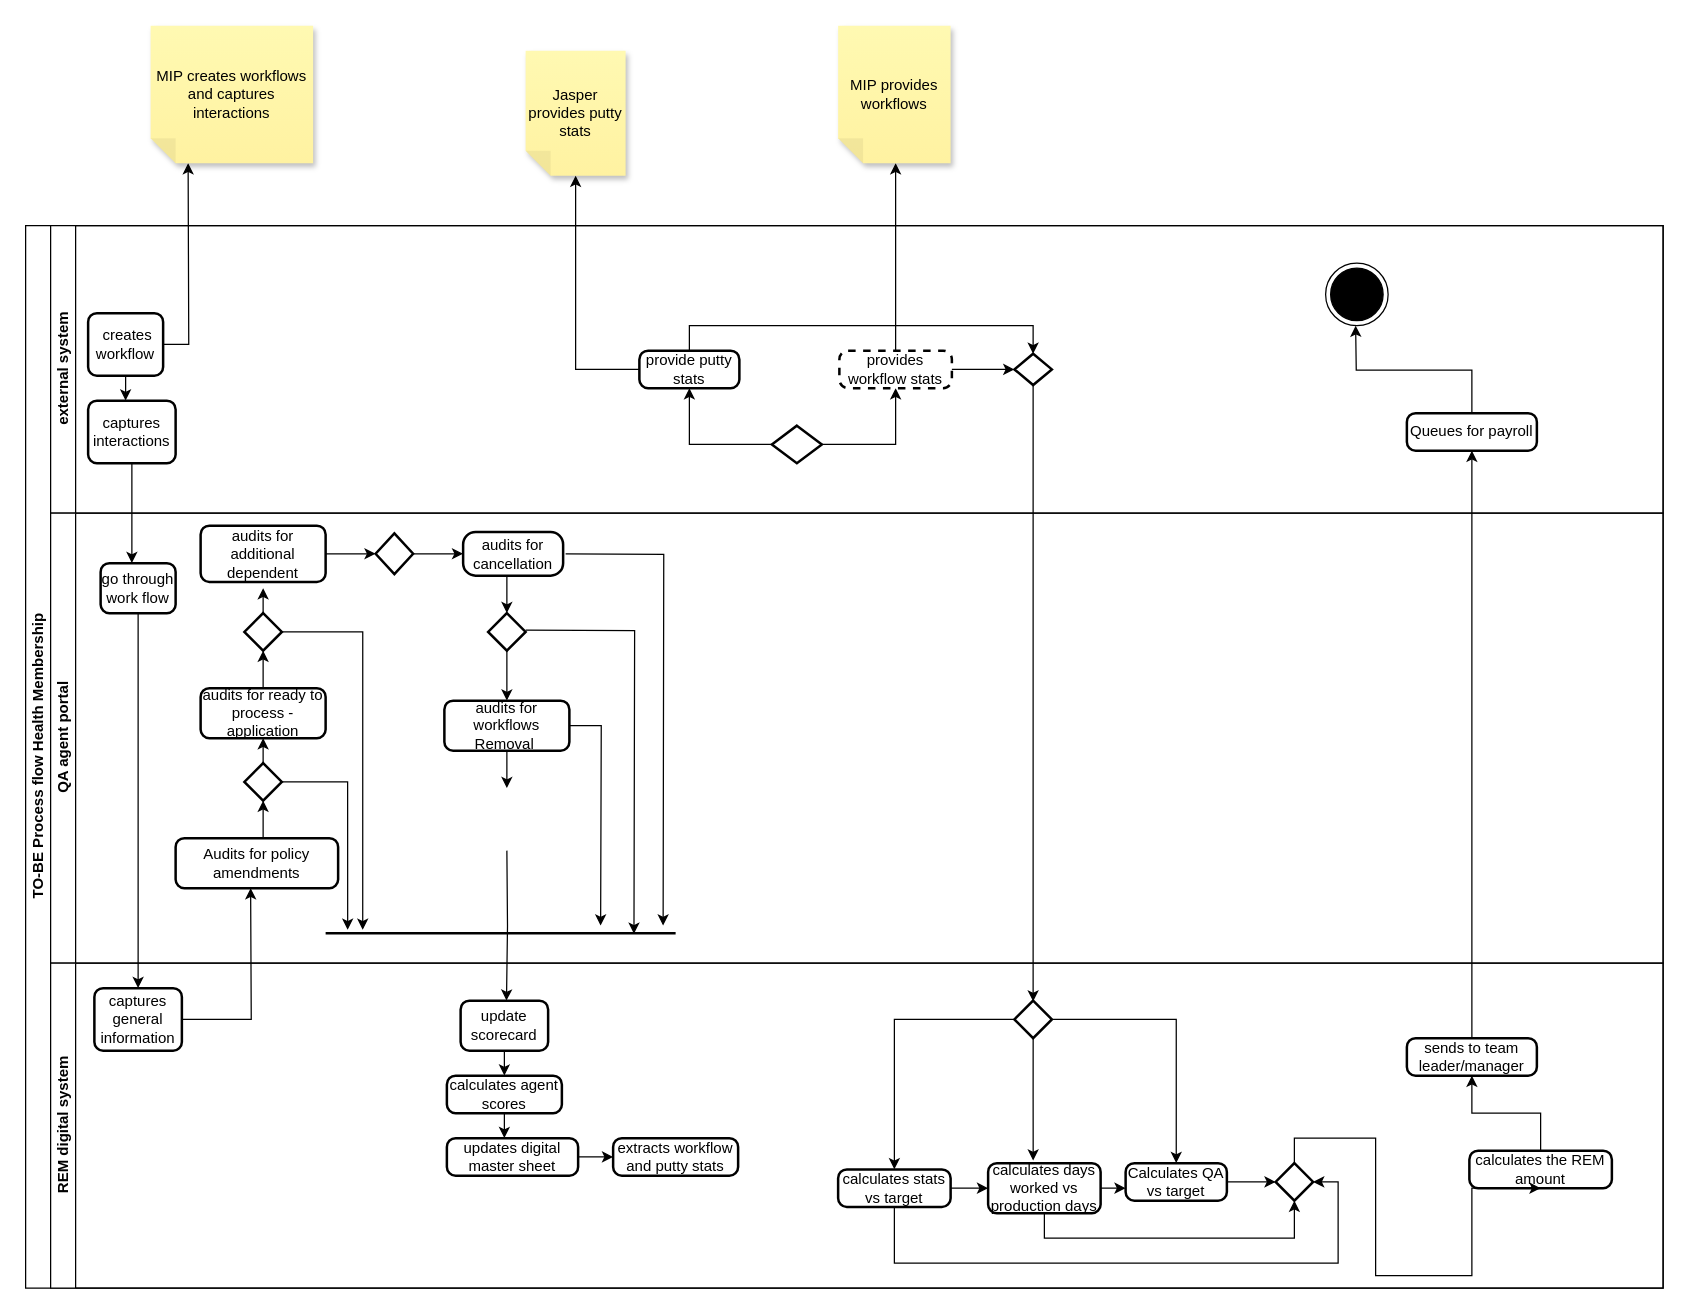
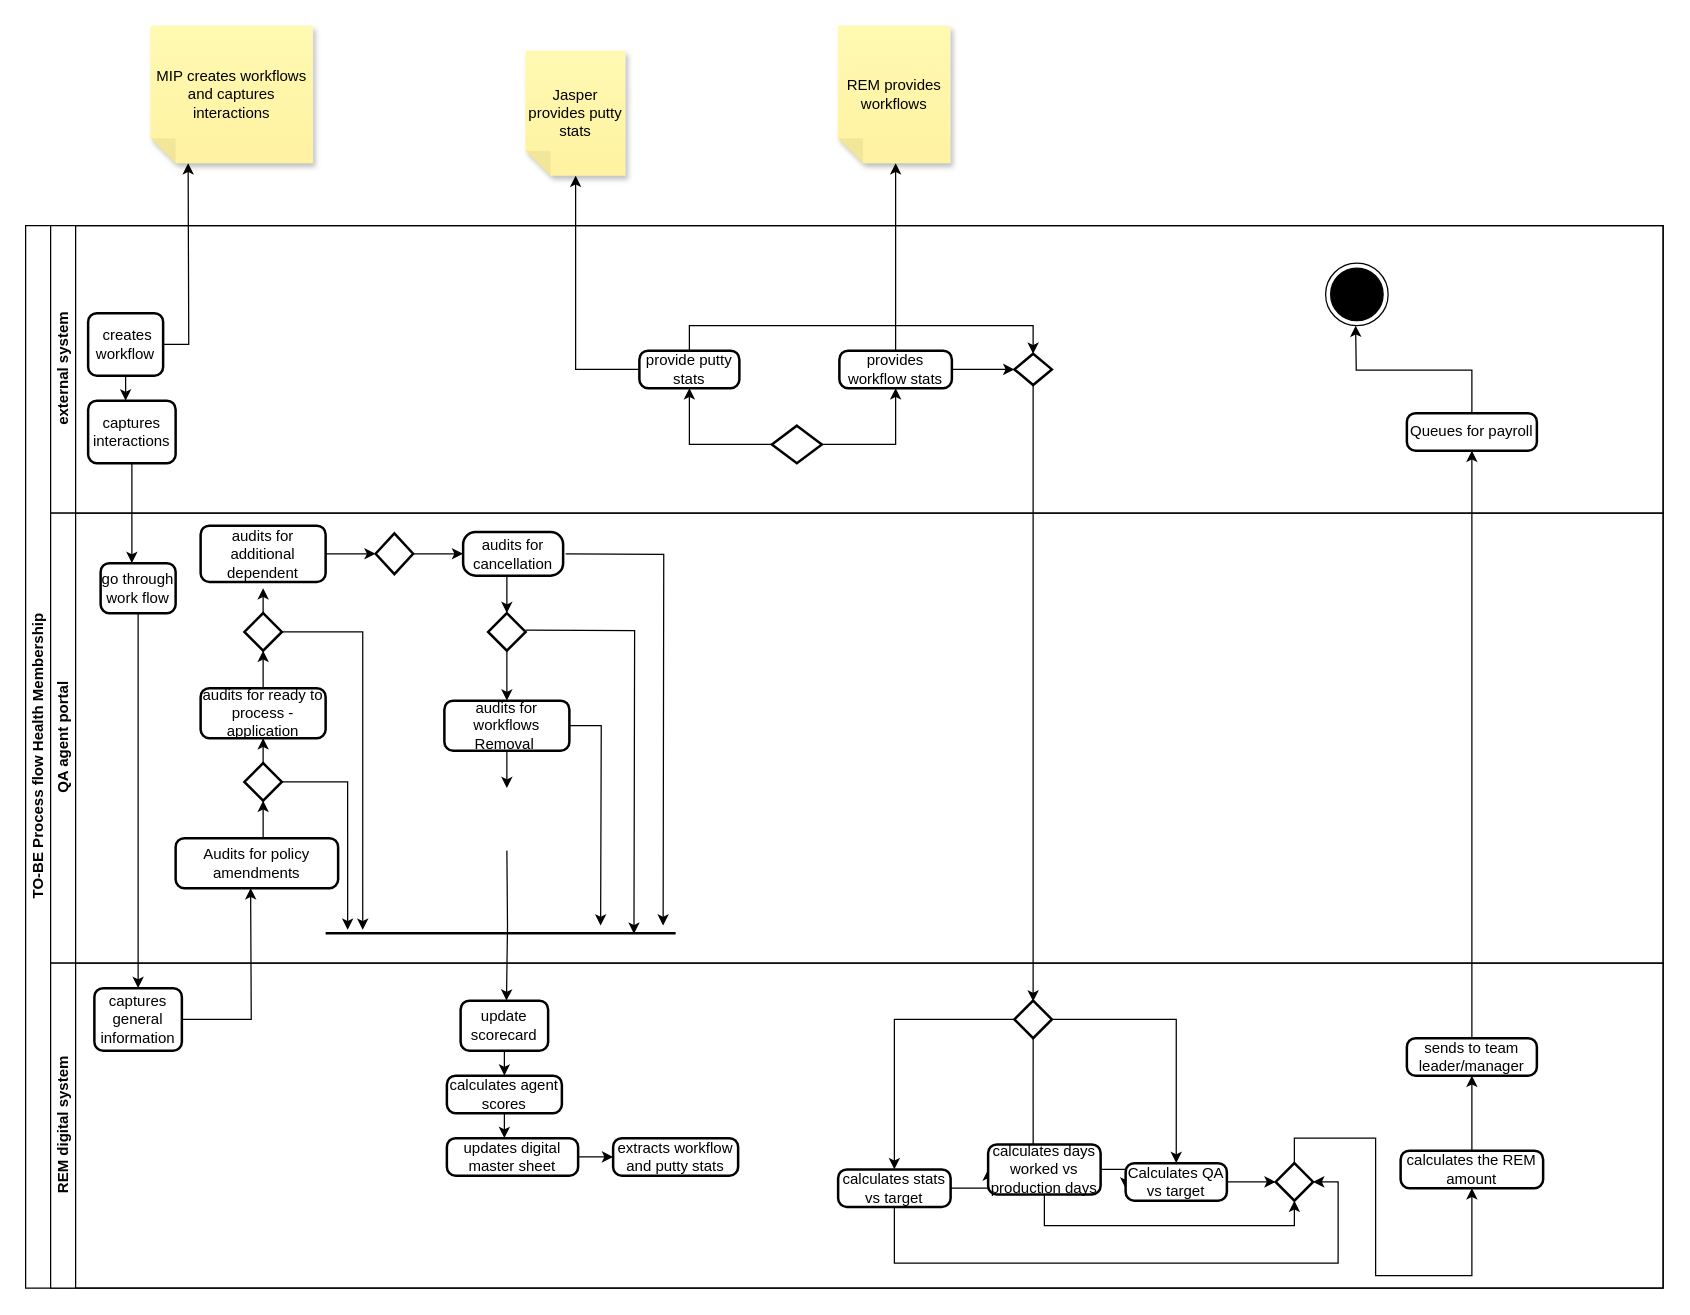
(894, 94) -> (894, 94)
(896, 369) -> (896, 369)
(1541, 1169) -> (1472, 1169)
(1044, 1188) -> (1044, 1169)
